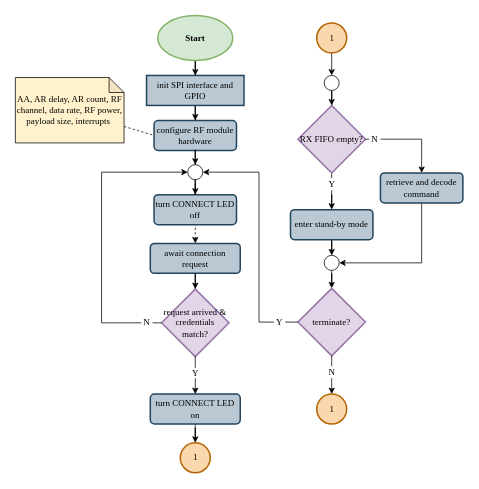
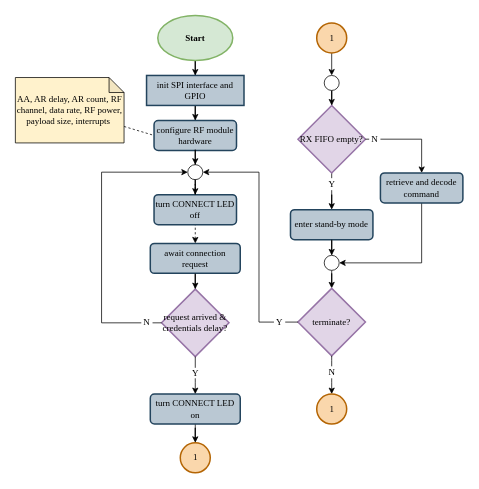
(195, 323) -> (195, 323)
